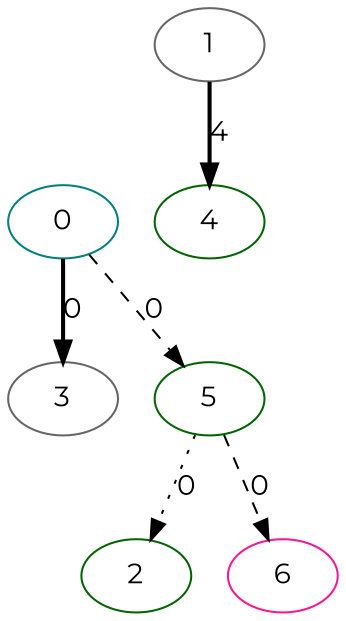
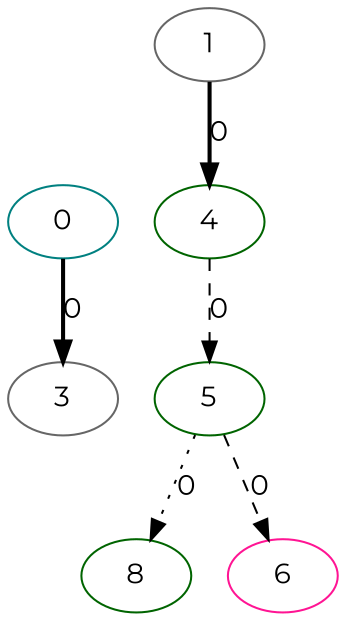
(220, 133) -> (220, 133)
(130, 303) -> (210, 300)
(136, 576) -> (136, 576)
